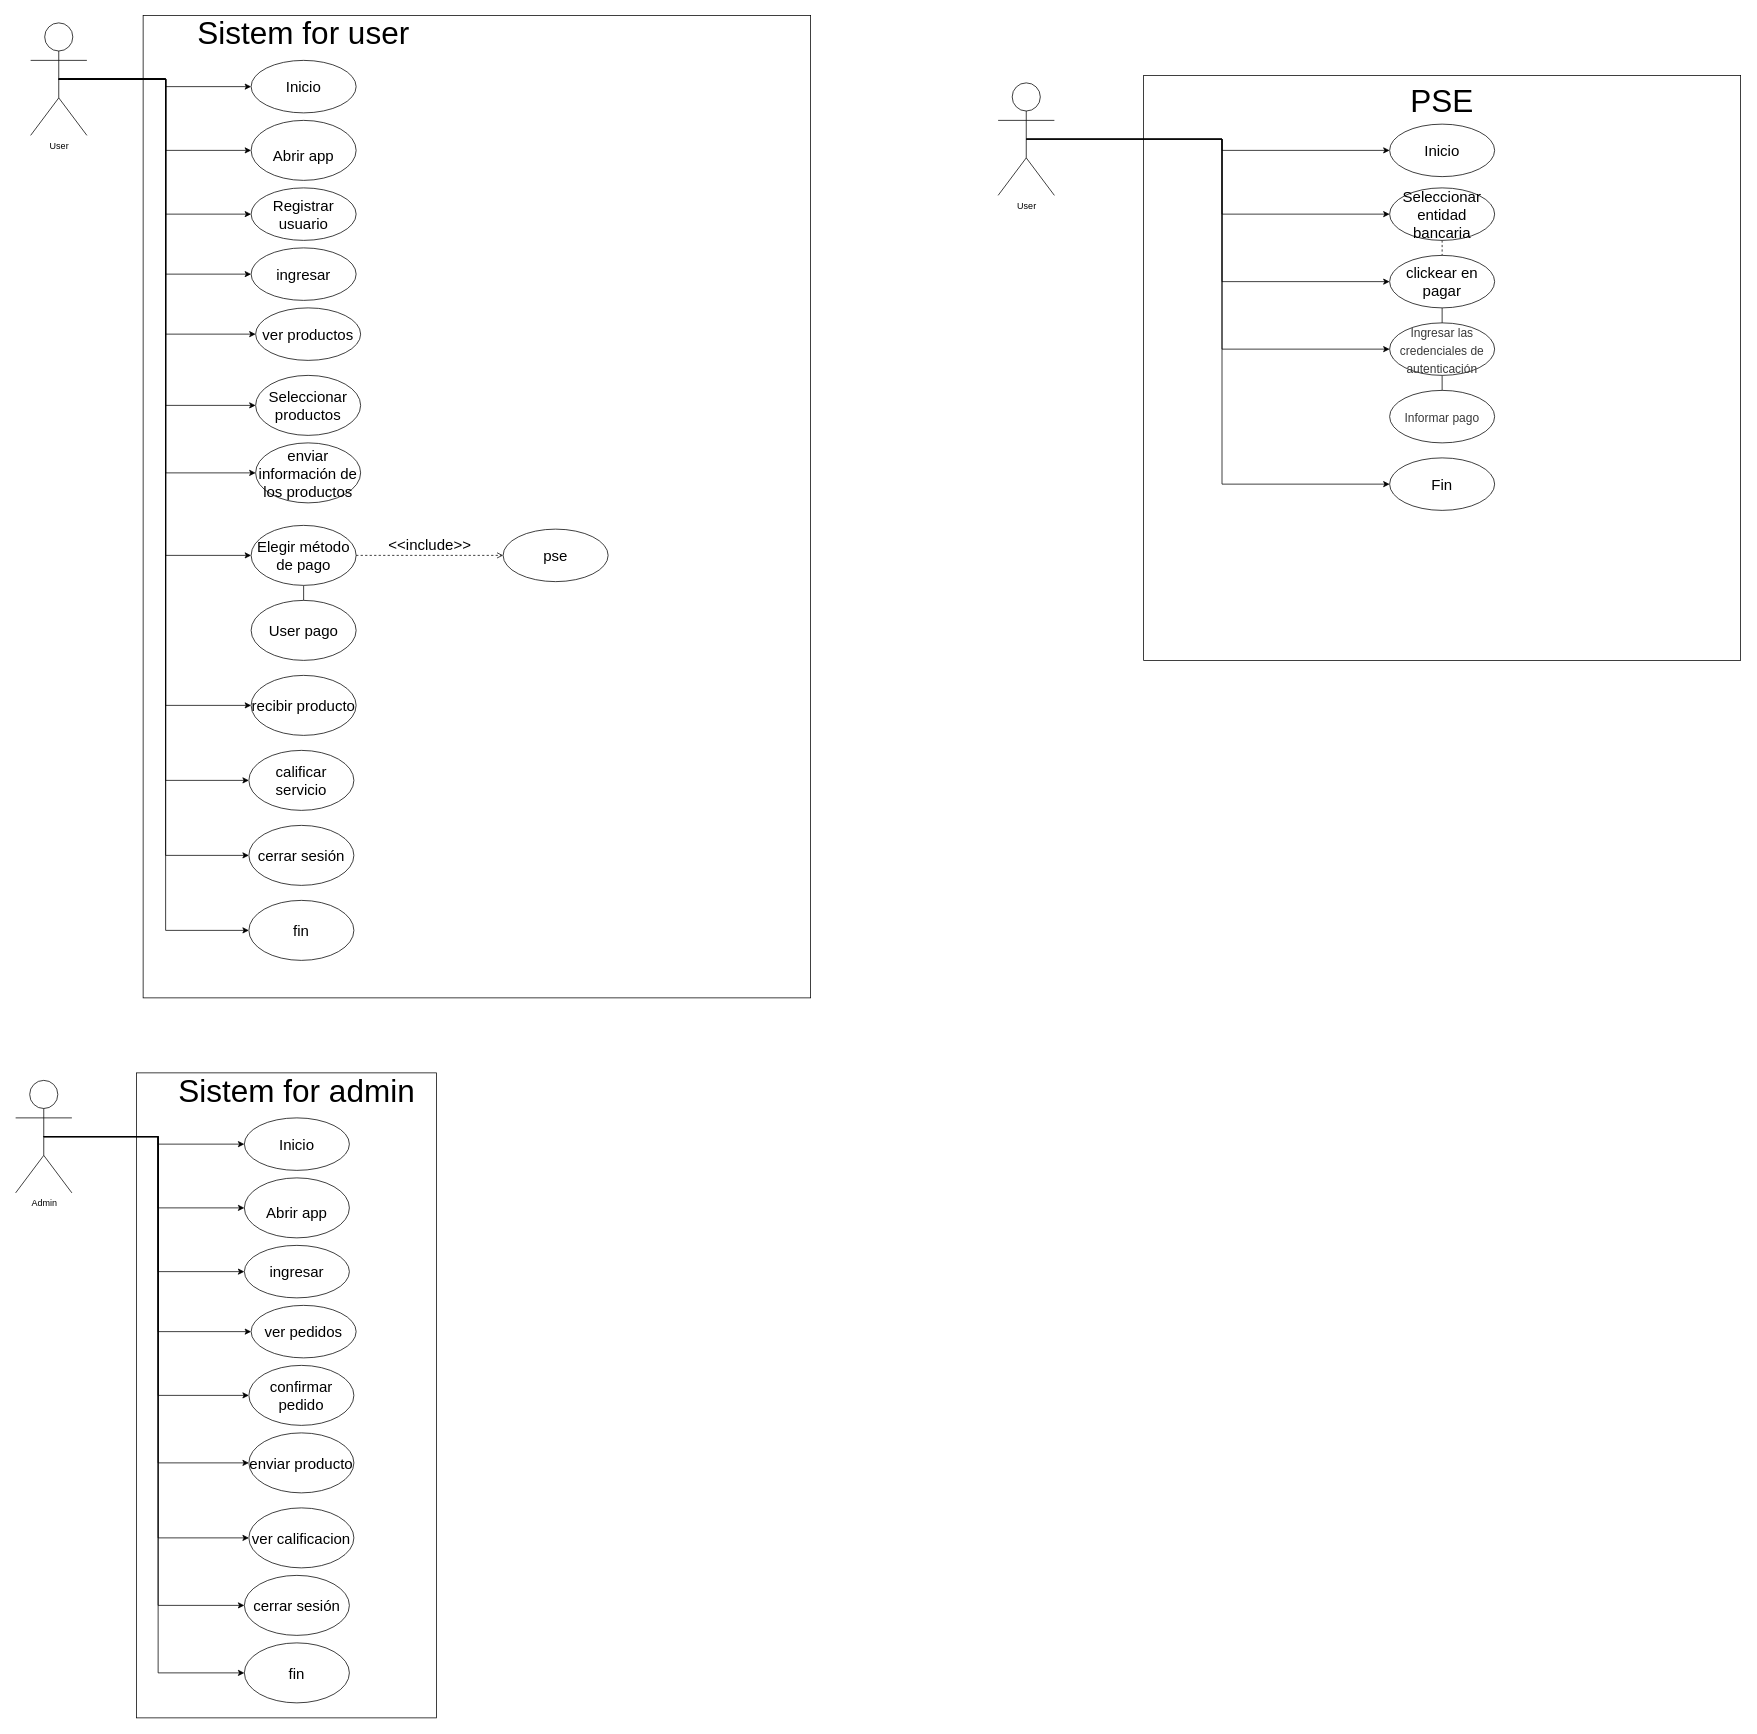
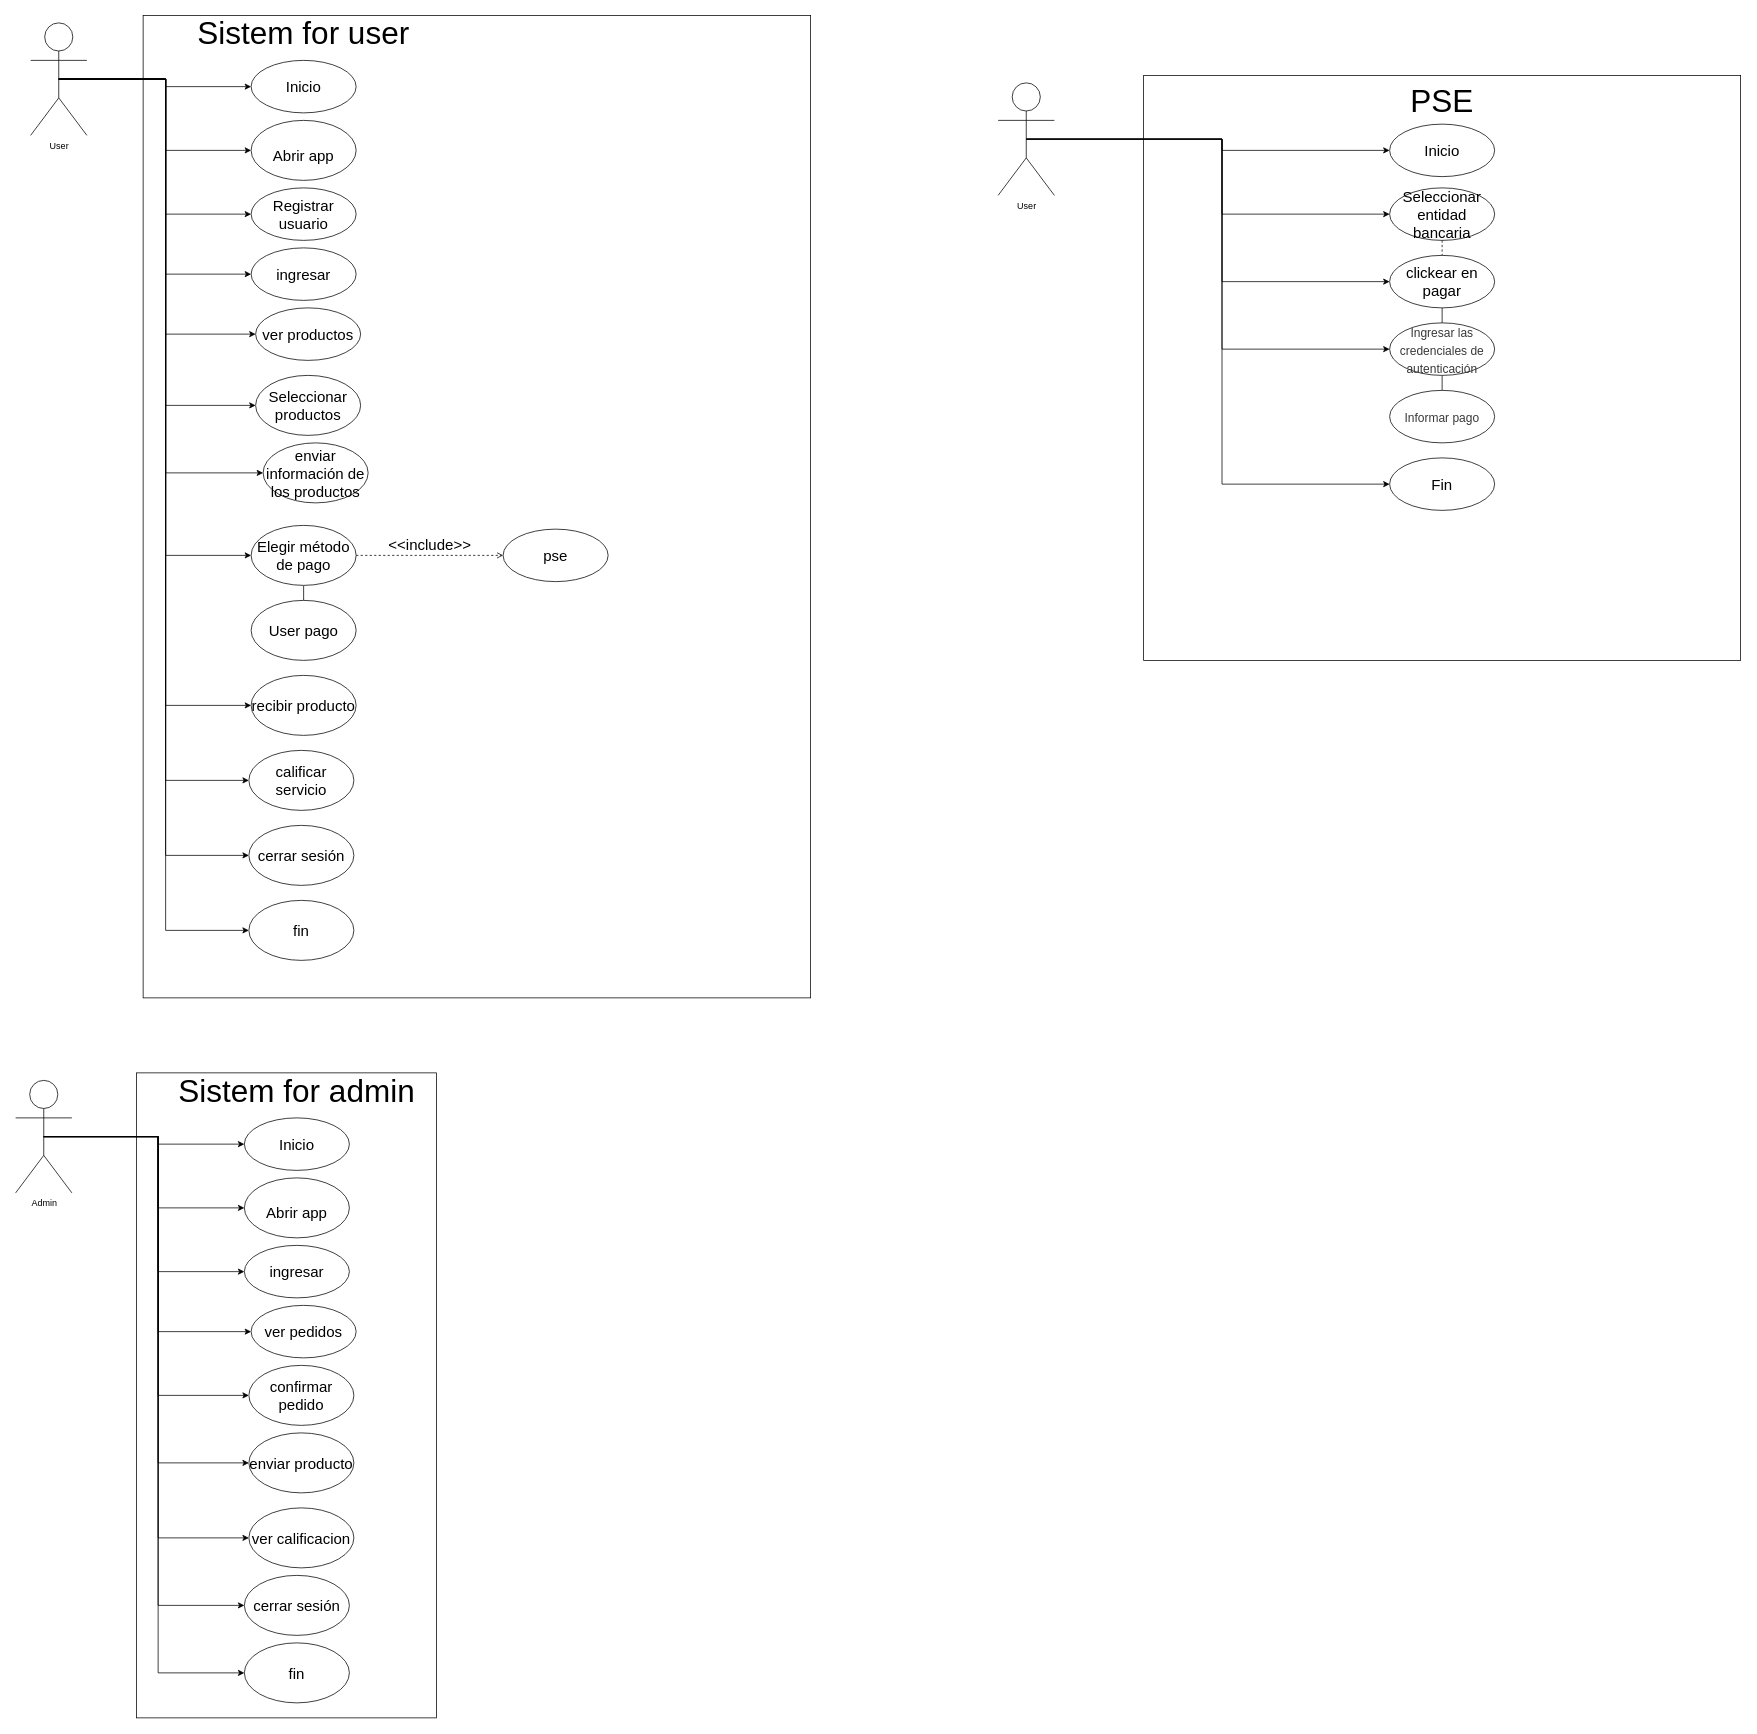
(308, 473) -> (315, 473)
